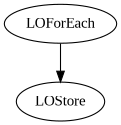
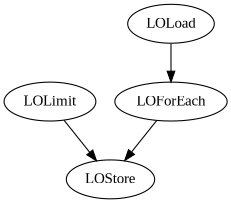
none -> (171, 24)
none -> (50, 102)
